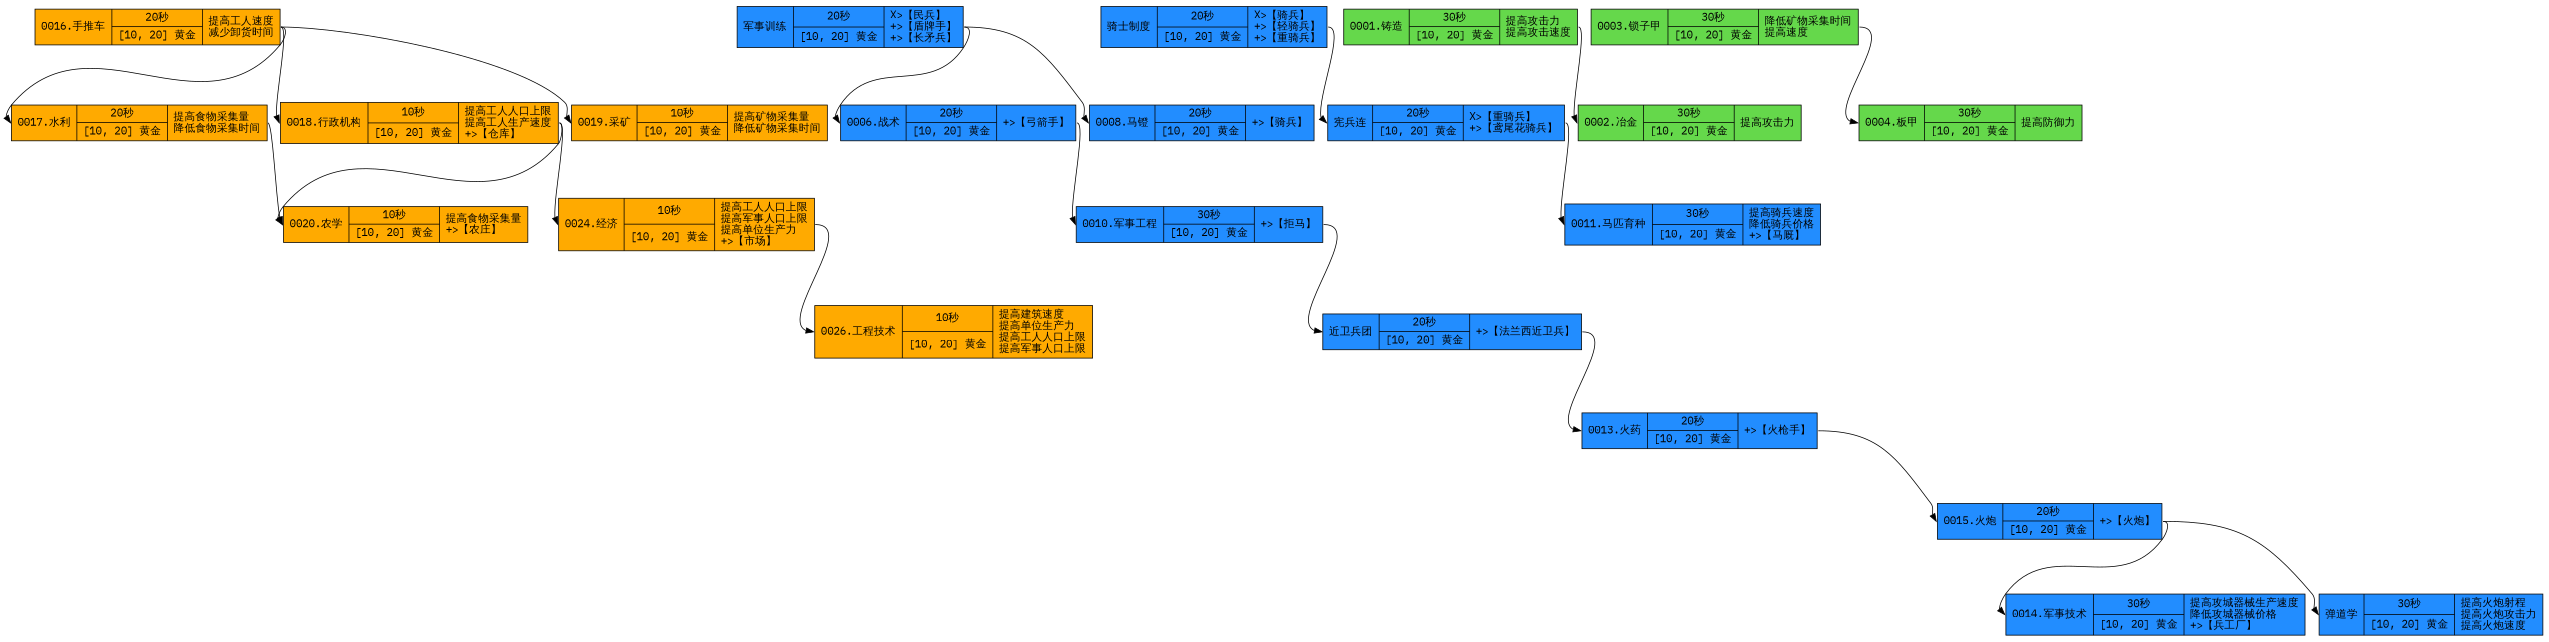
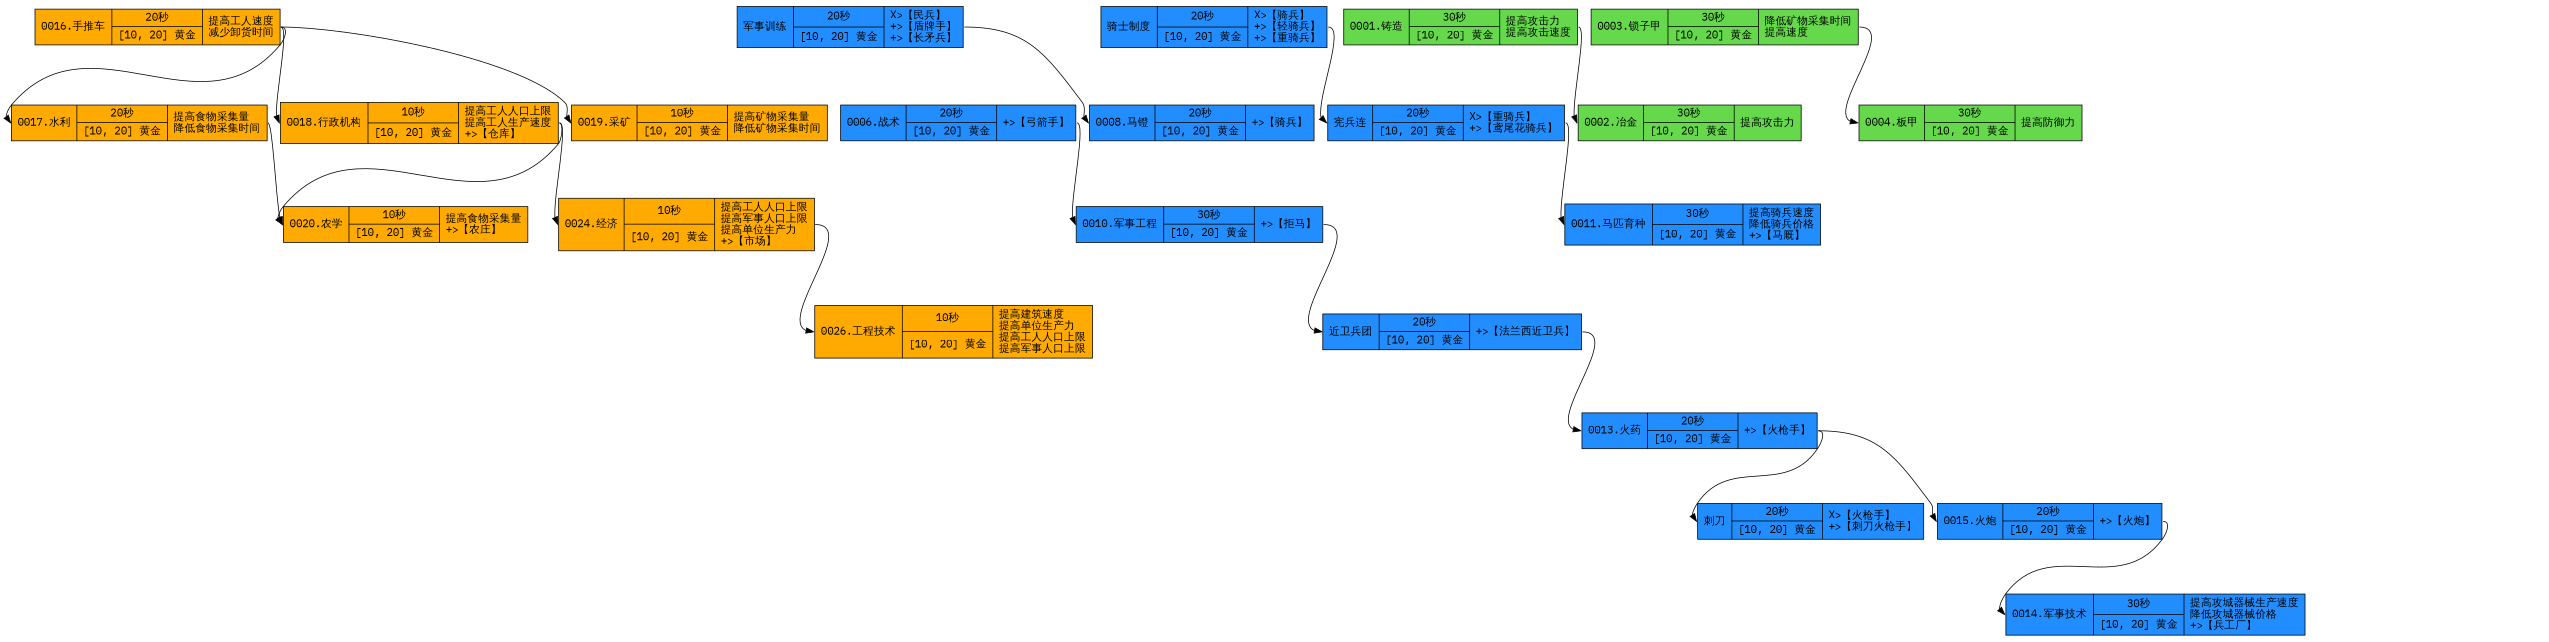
(908, 76) -> none
none -> (1811, 521)
(2431, 615) -> none
